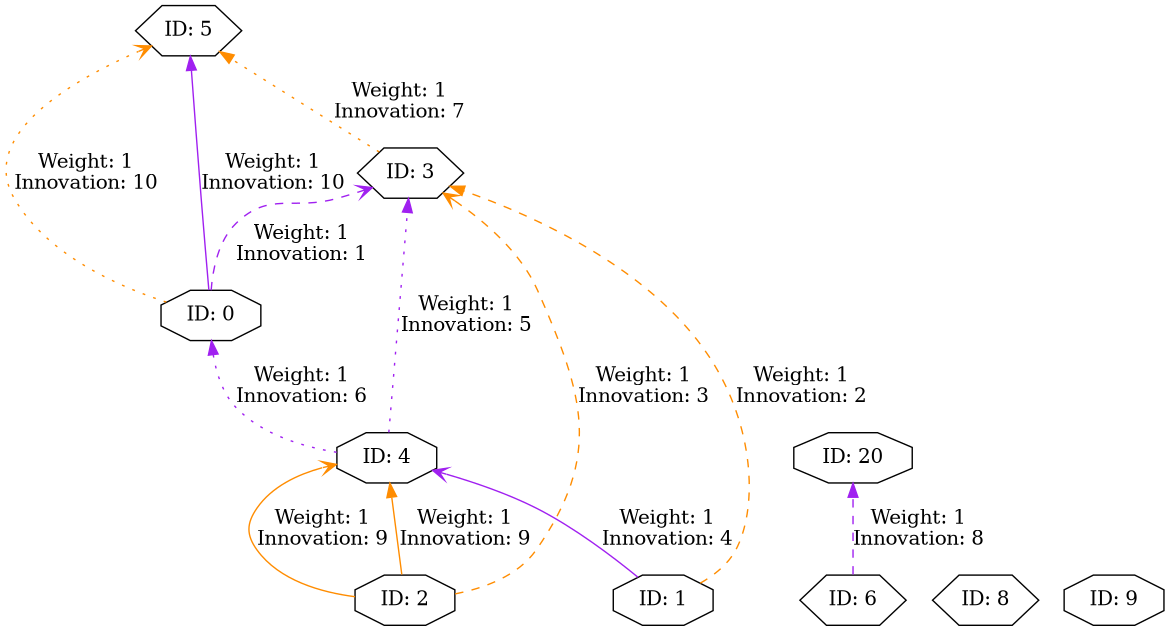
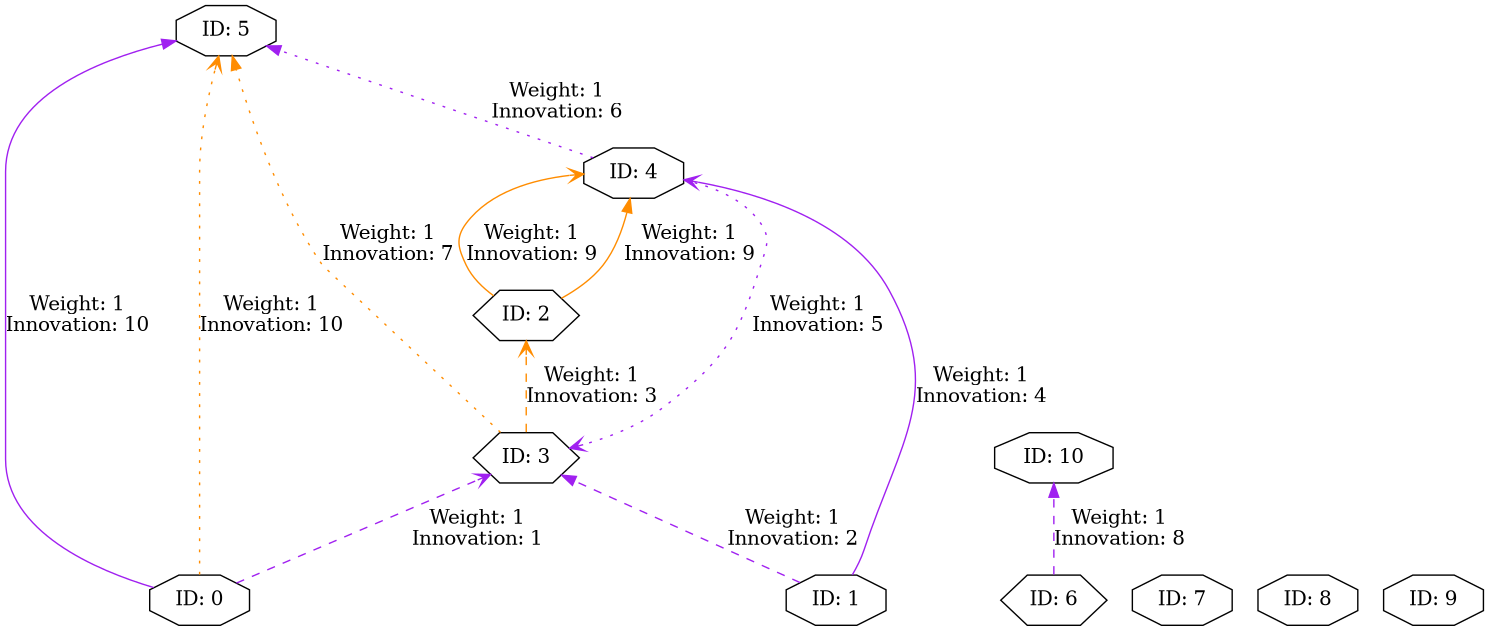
(189, 31) -> (226, 31)
(398, 323) -> (738, 326)
(695, 337) -> (687, 532)
(577, 407) -> (526, 394)
(257, 424) -> (437, 104)
(853, 458) -> (1054, 458)
(405, 600) -> (526, 315)
(986, 600) -> (1308, 600)
none -> (1182, 600)
